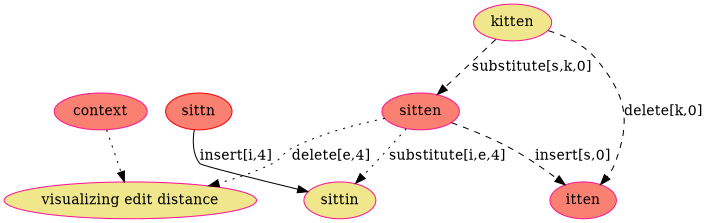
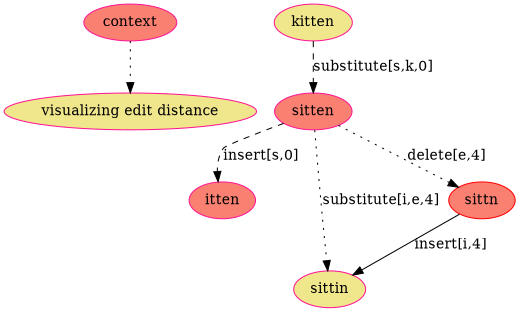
(616, 89) -> none
(299, 145) -> (394, 154)
